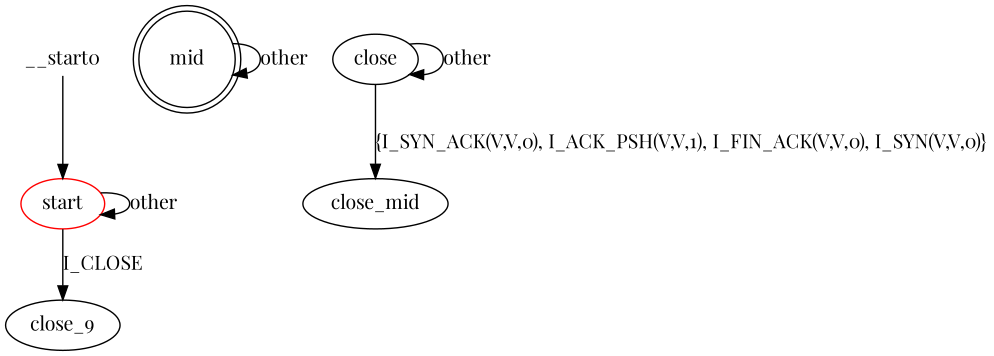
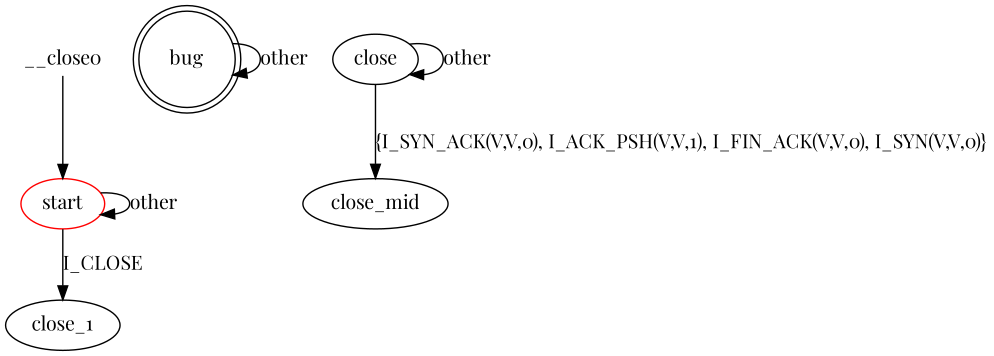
(63, 59) -> (63, 59)
(187, 59) -> (187, 59)
(63, 325) -> (63, 325)
